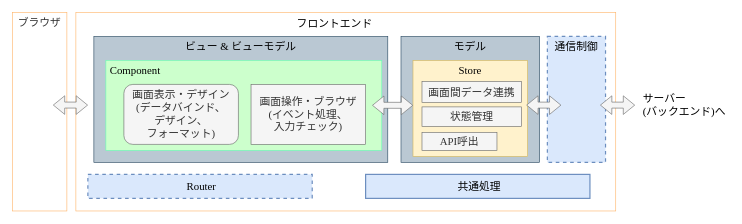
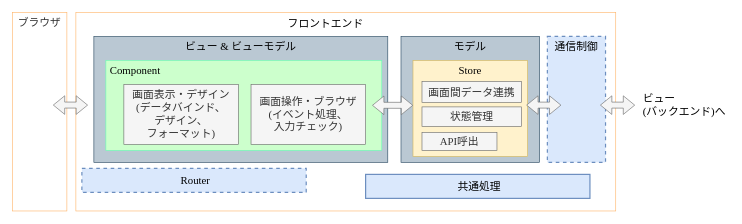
(335, 23) -> (326, 23)
(685, 105) -> (685, 105)
(181, 114) -> (181, 114)
(200, 186) -> (194, 180)
